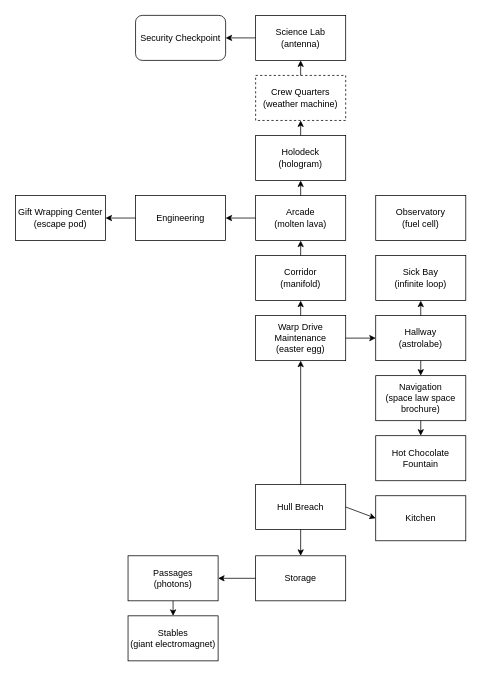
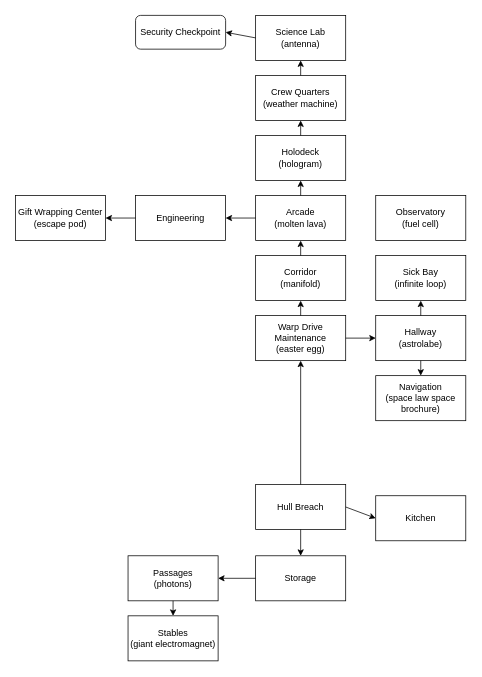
(180, 38) -> (180, 32)
(300, 98) -> (300, 98)
(420, 425) -> none
(420, 458) -> none
